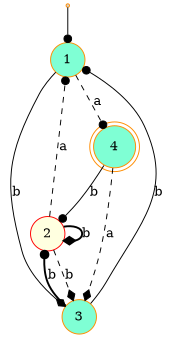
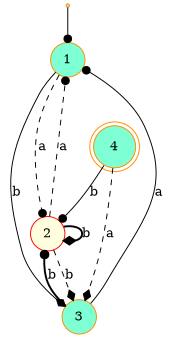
(88, 98) -> (36, 140)
(159, 192) -> (159, 192)
